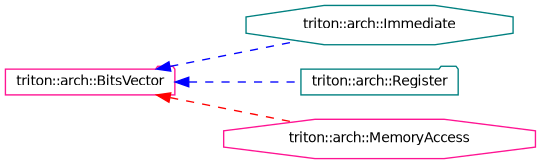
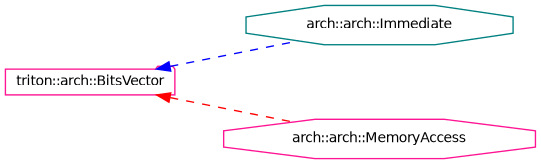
(380, 25) -> (380, 25)
(380, 82) -> none
(380, 139) -> (380, 139)
